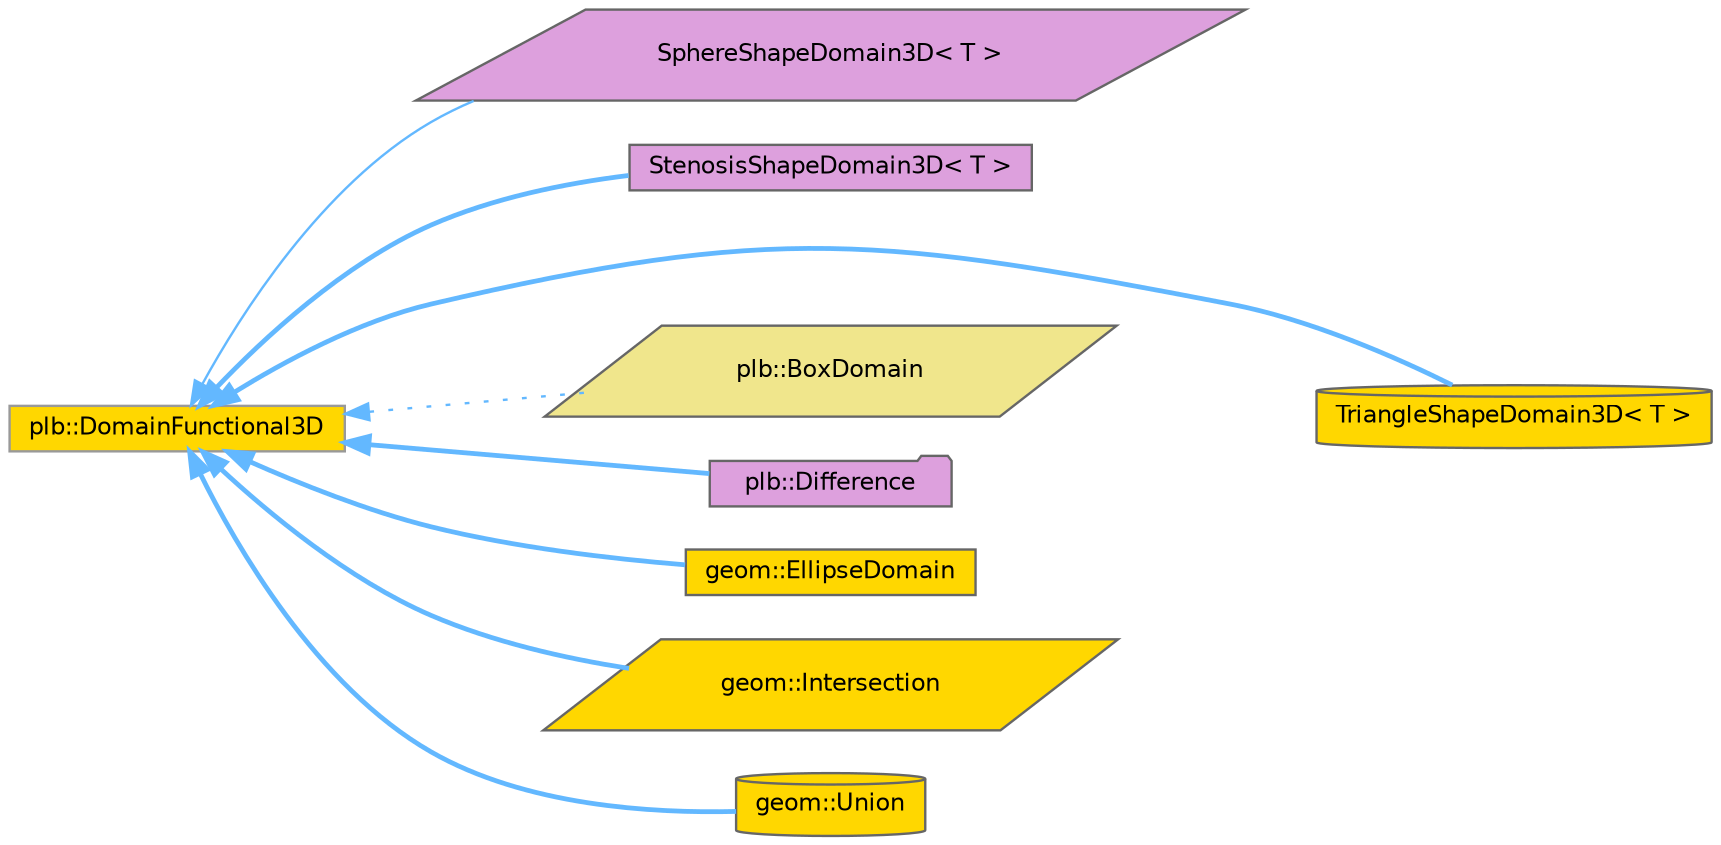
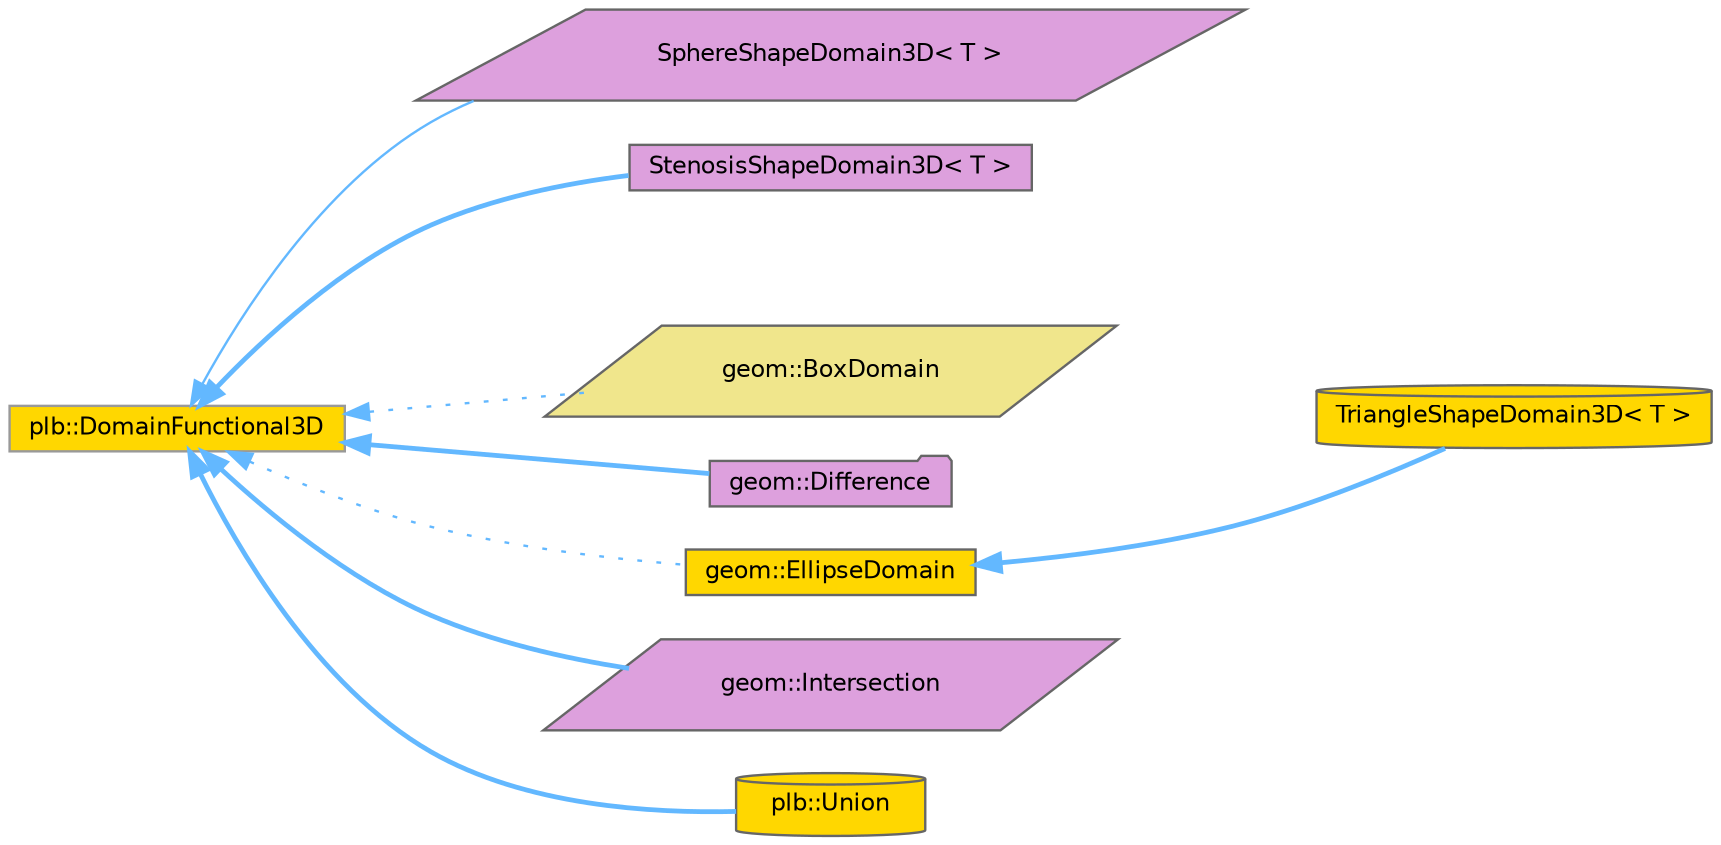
(840, 249) -> (1229, 527)
(831, 371) -> (831, 371)
(831, 484) -> (831, 484)
(462, 534) -> (462, 534)
(831, 685) -> (831, 685)
(831, 805) -> (831, 805)
